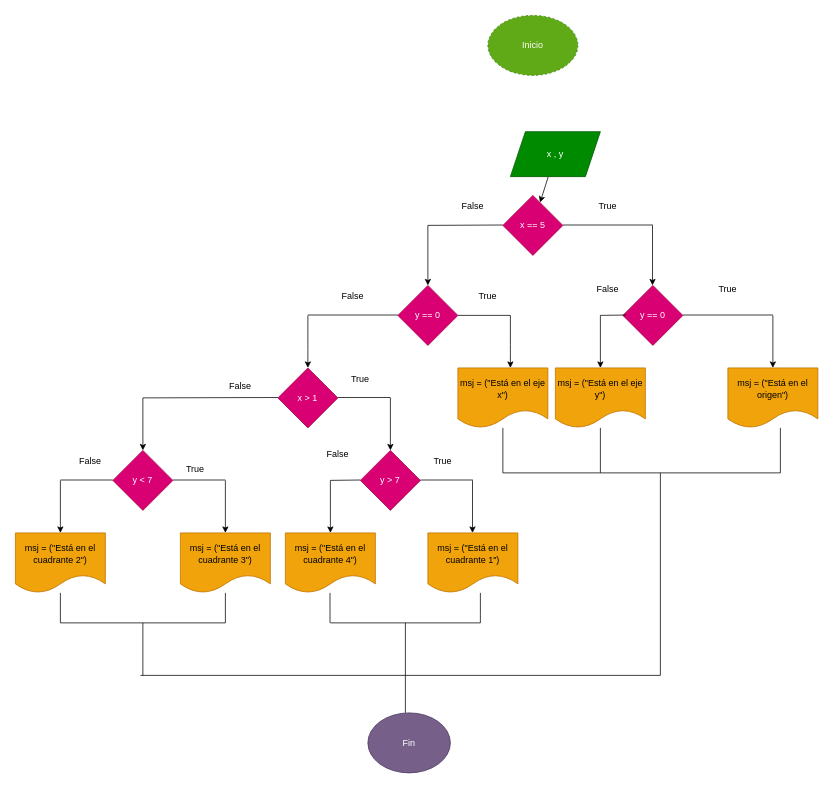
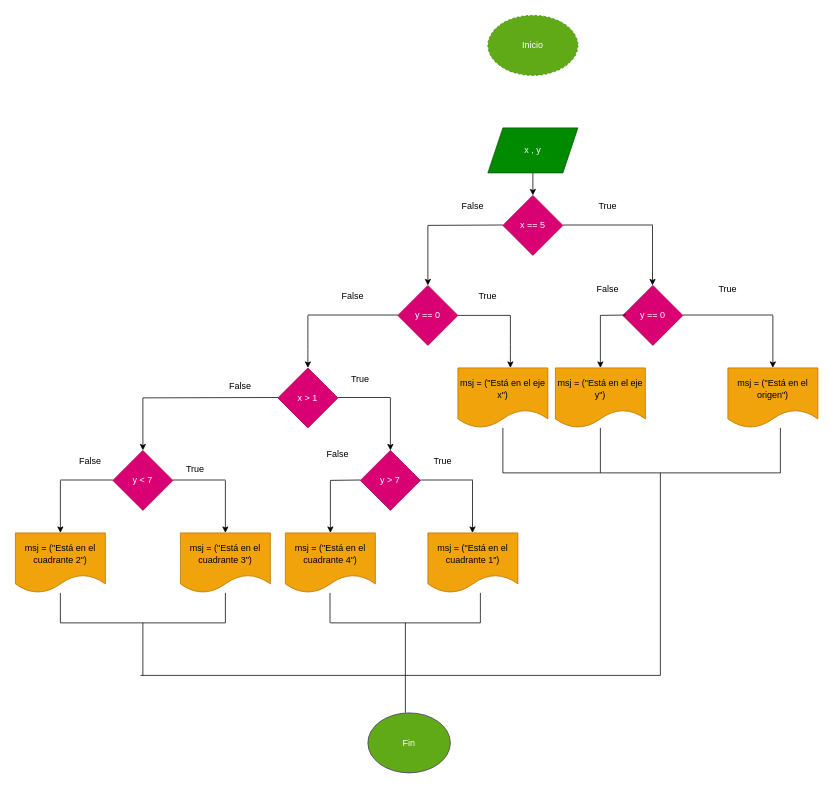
(555, 154) -> (533, 150)
(409, 743) -> (409, 743)
